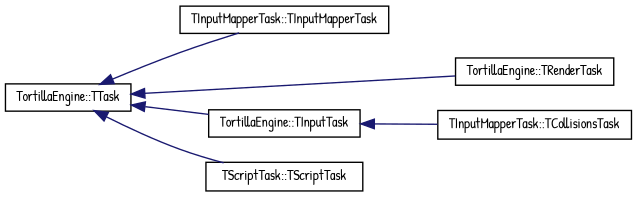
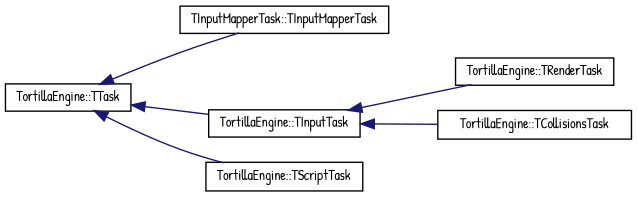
(300, 85) -> (417, 96)
(535, 125) -> (535, 125)
(284, 177) -> (284, 177)
